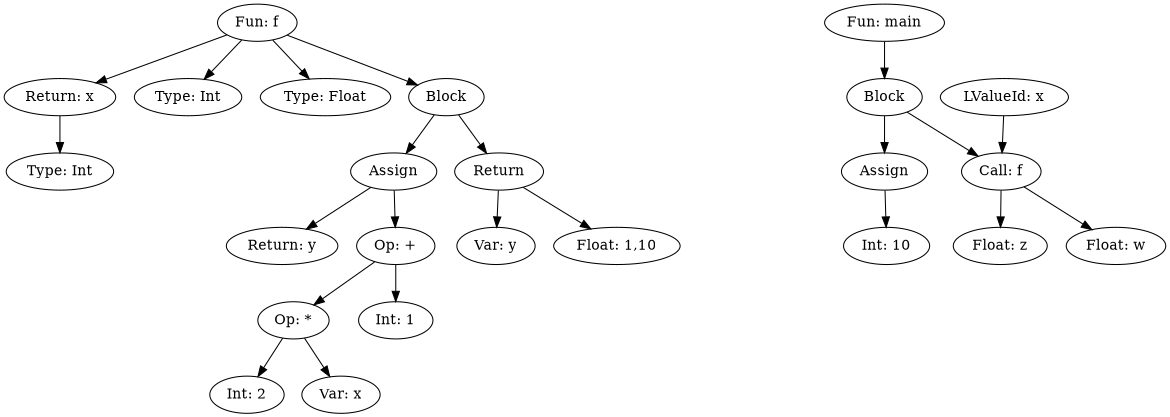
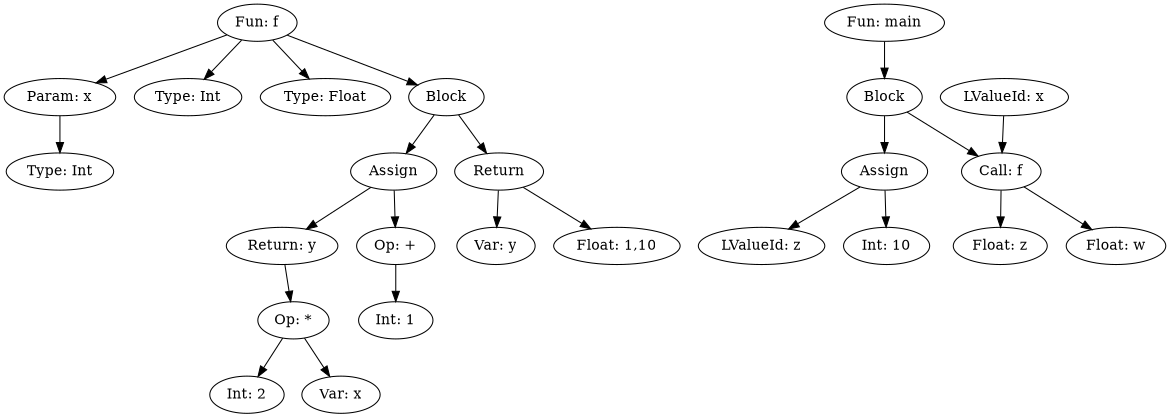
(60, 97) -> (60, 97)
none -> (762, 246)
(349, 280) -> (287, 278)
